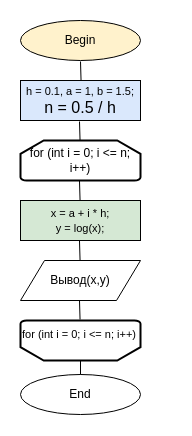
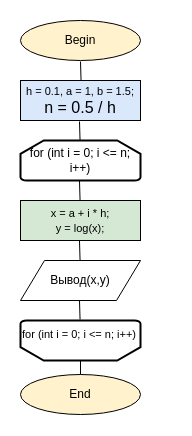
(81, 395) -> (81, 395)
